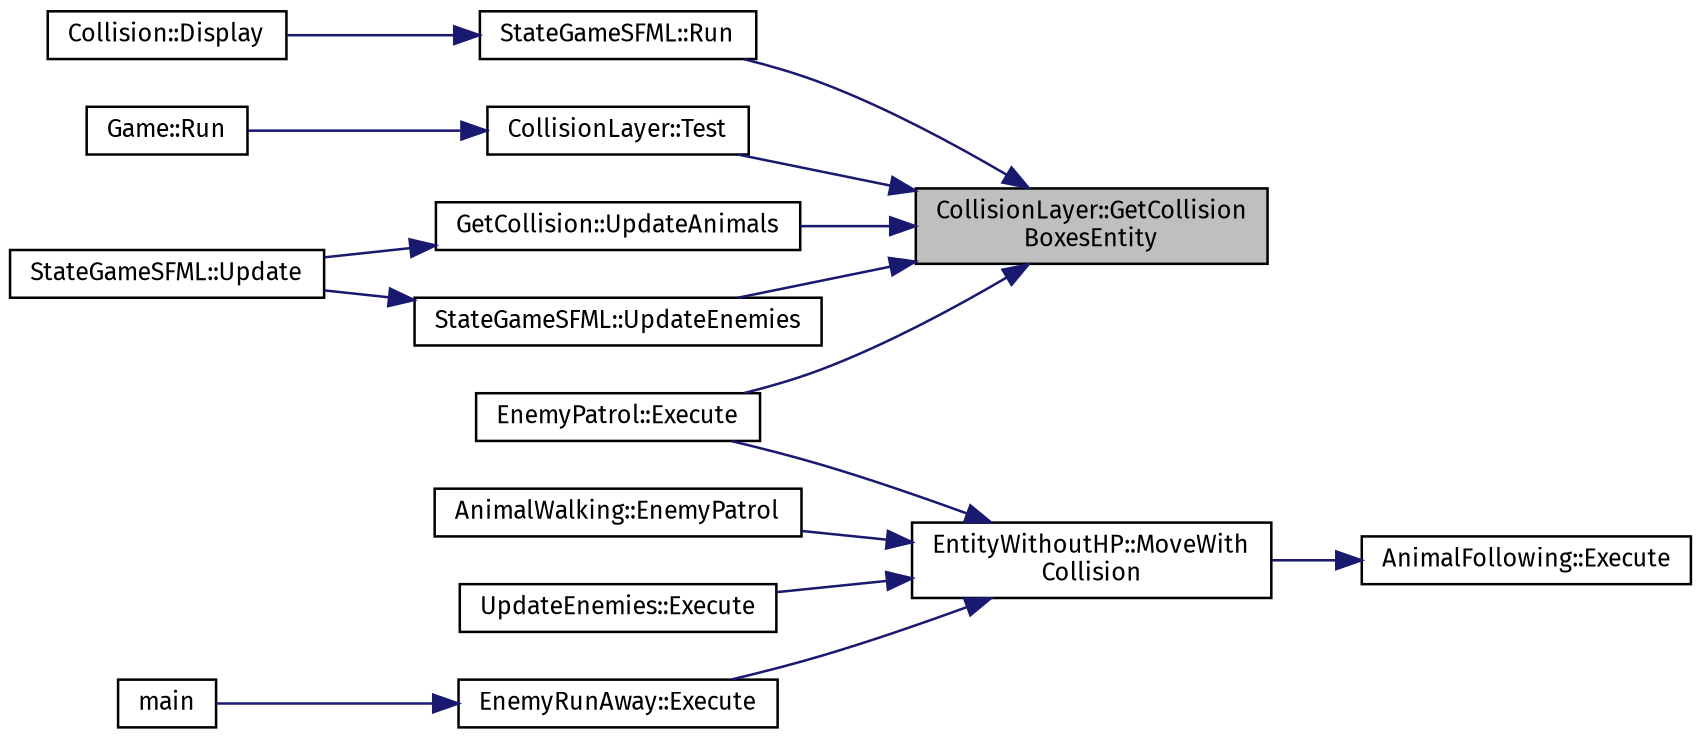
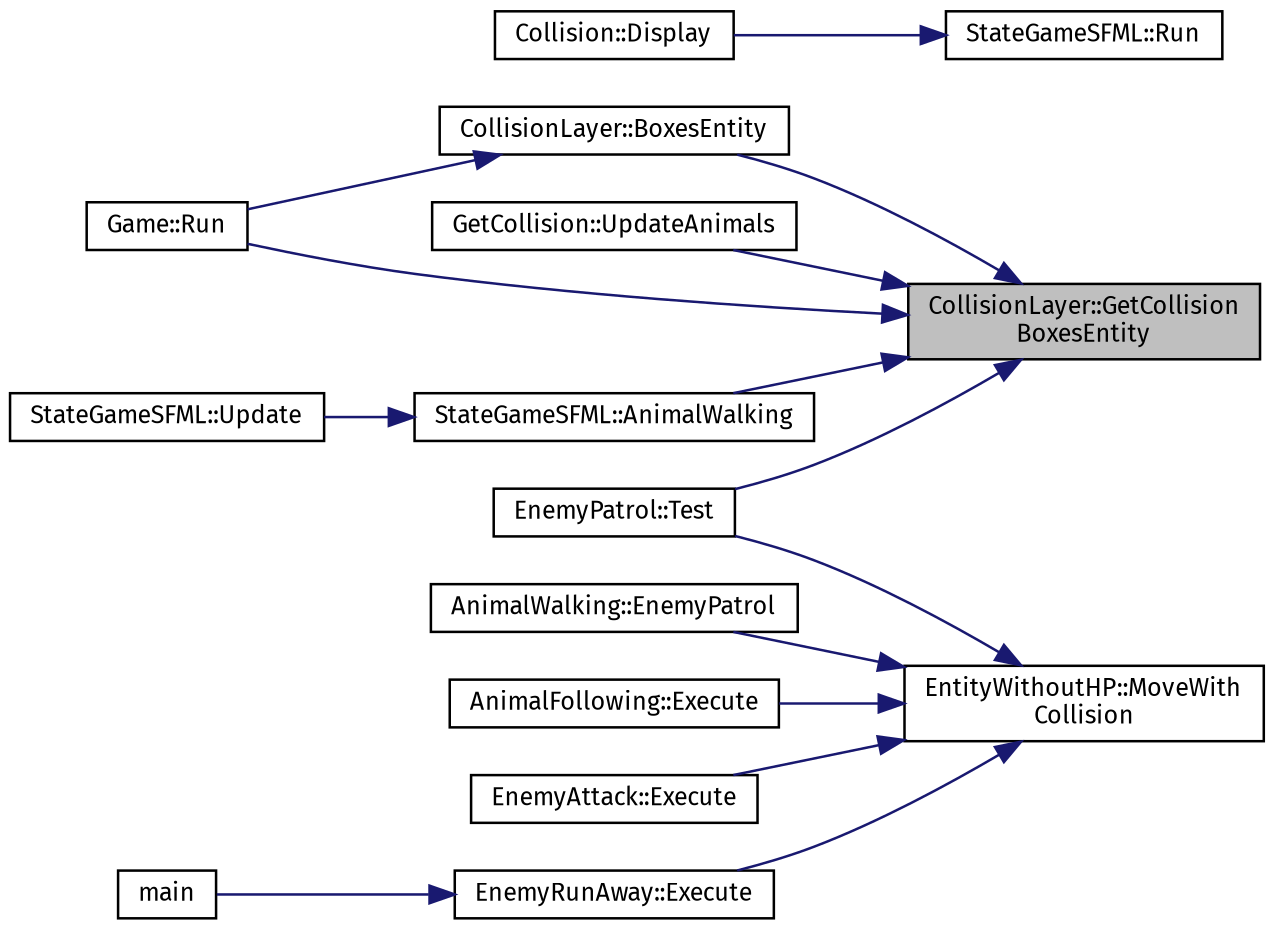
(880, 108) -> (564, 291)
(618, 131) -> (614, 131)
(367, 253) -> none
(618, 322) -> (614, 417)
(618, 417) -> (614, 513)
(1304, 560) -> (829, 704)
(618, 608) -> (614, 799)
